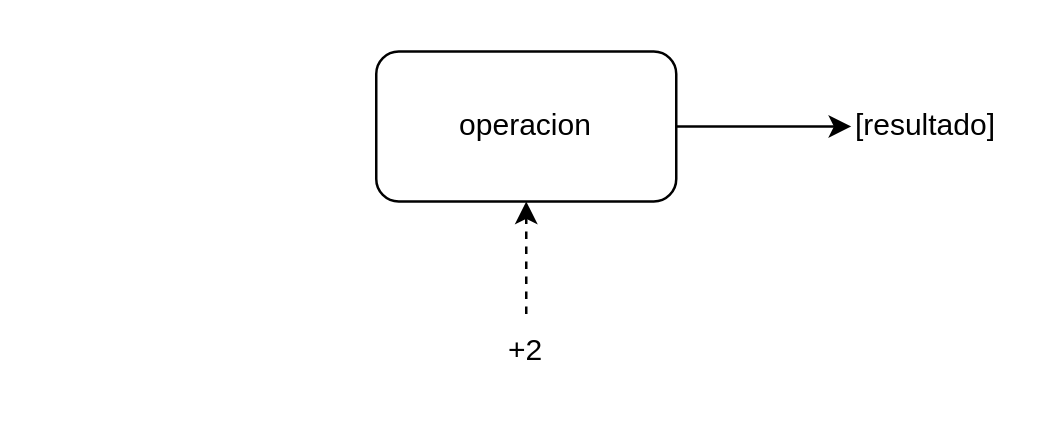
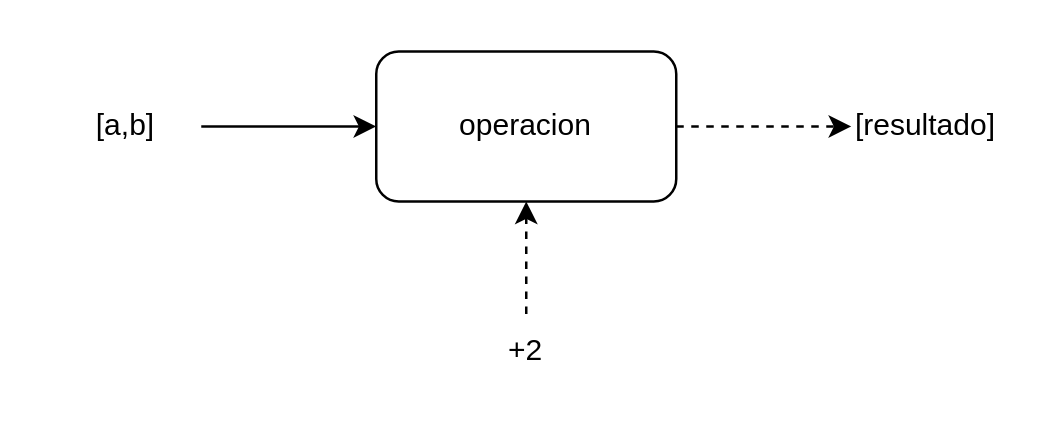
none -> (126, 126)
none -> (280, 126)
(752, 126) -> (752, 126)
